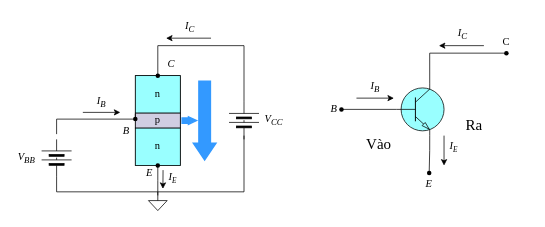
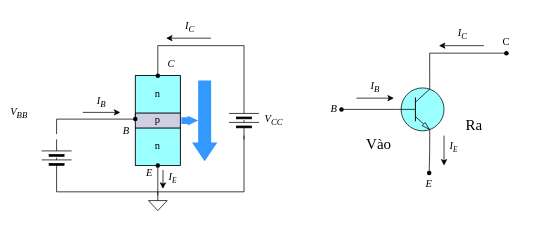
(27, 158) -> (19, 113)
